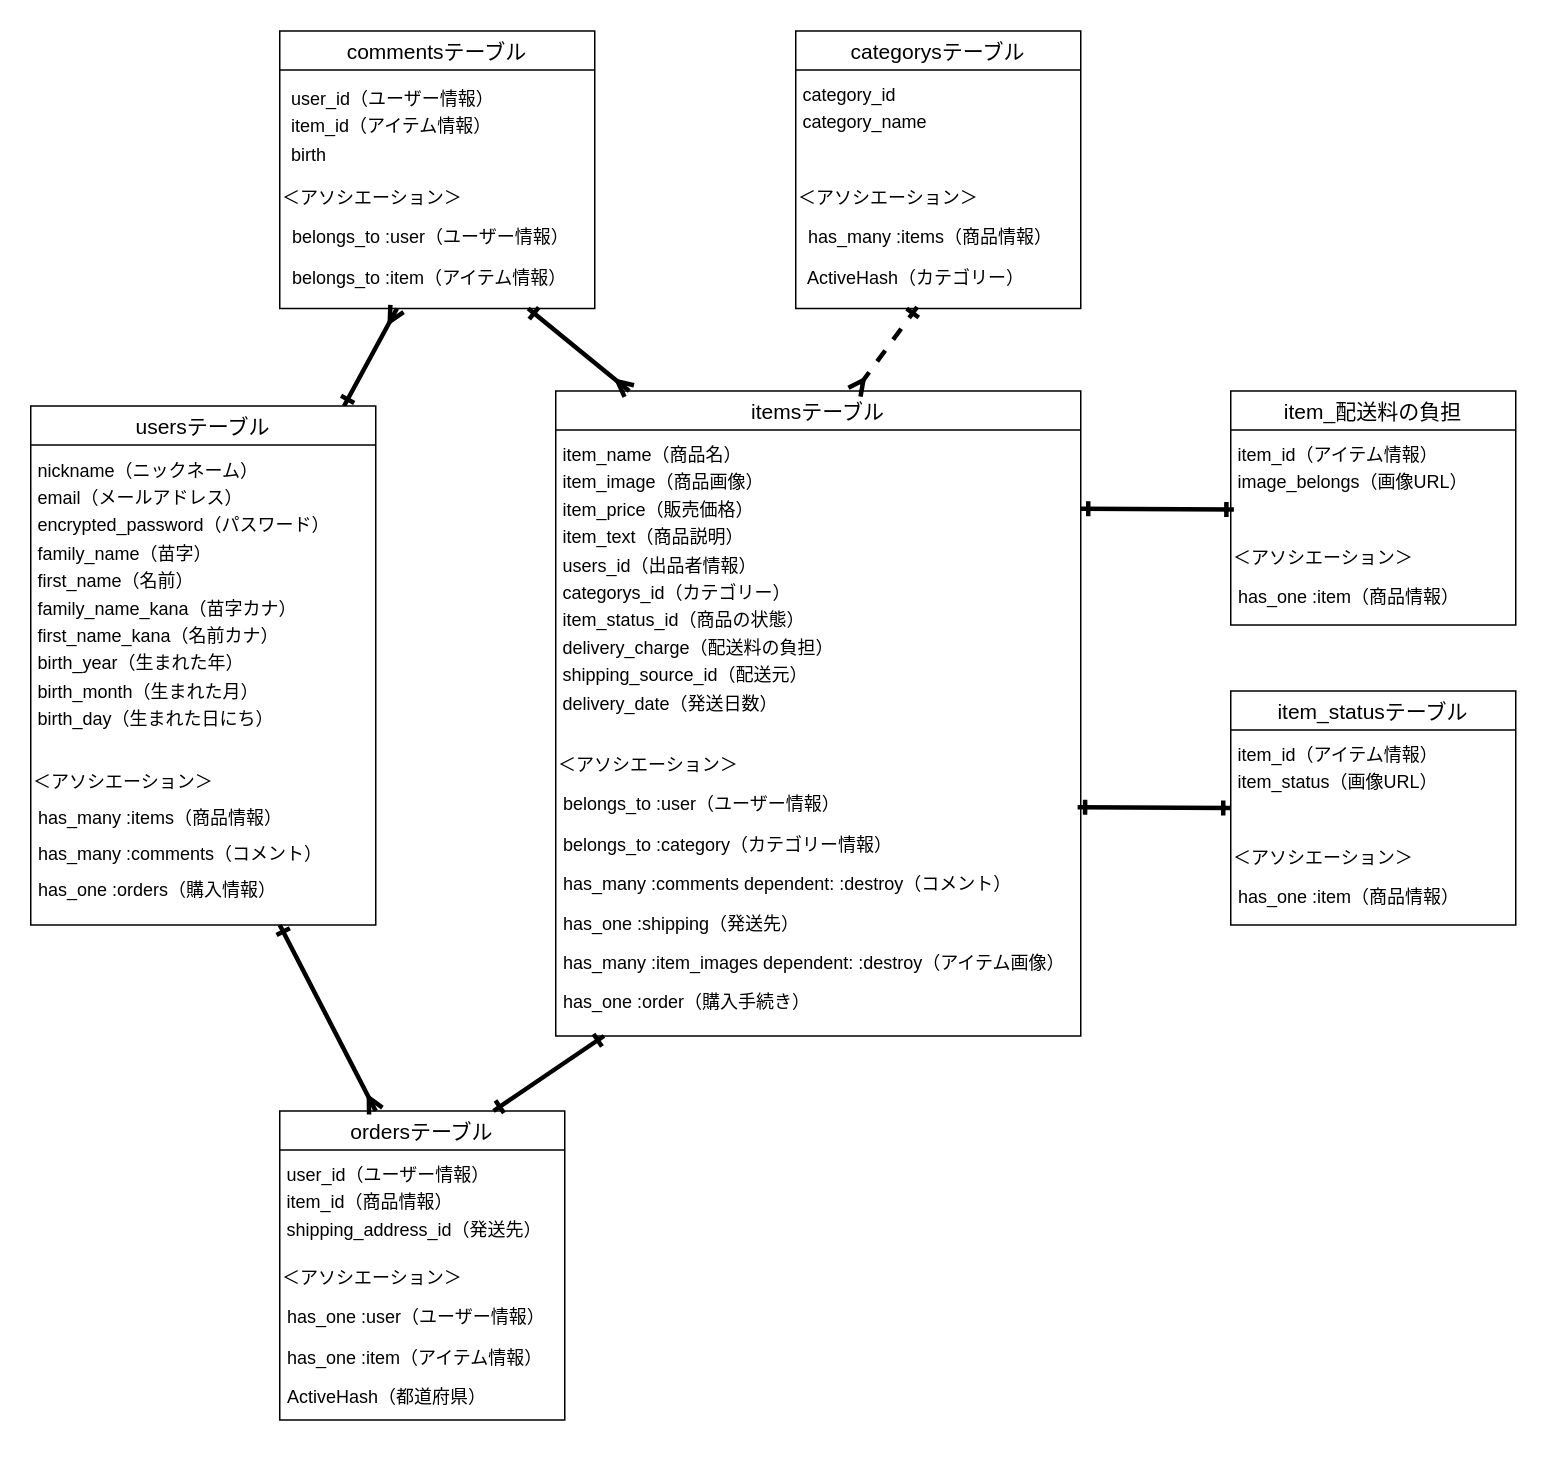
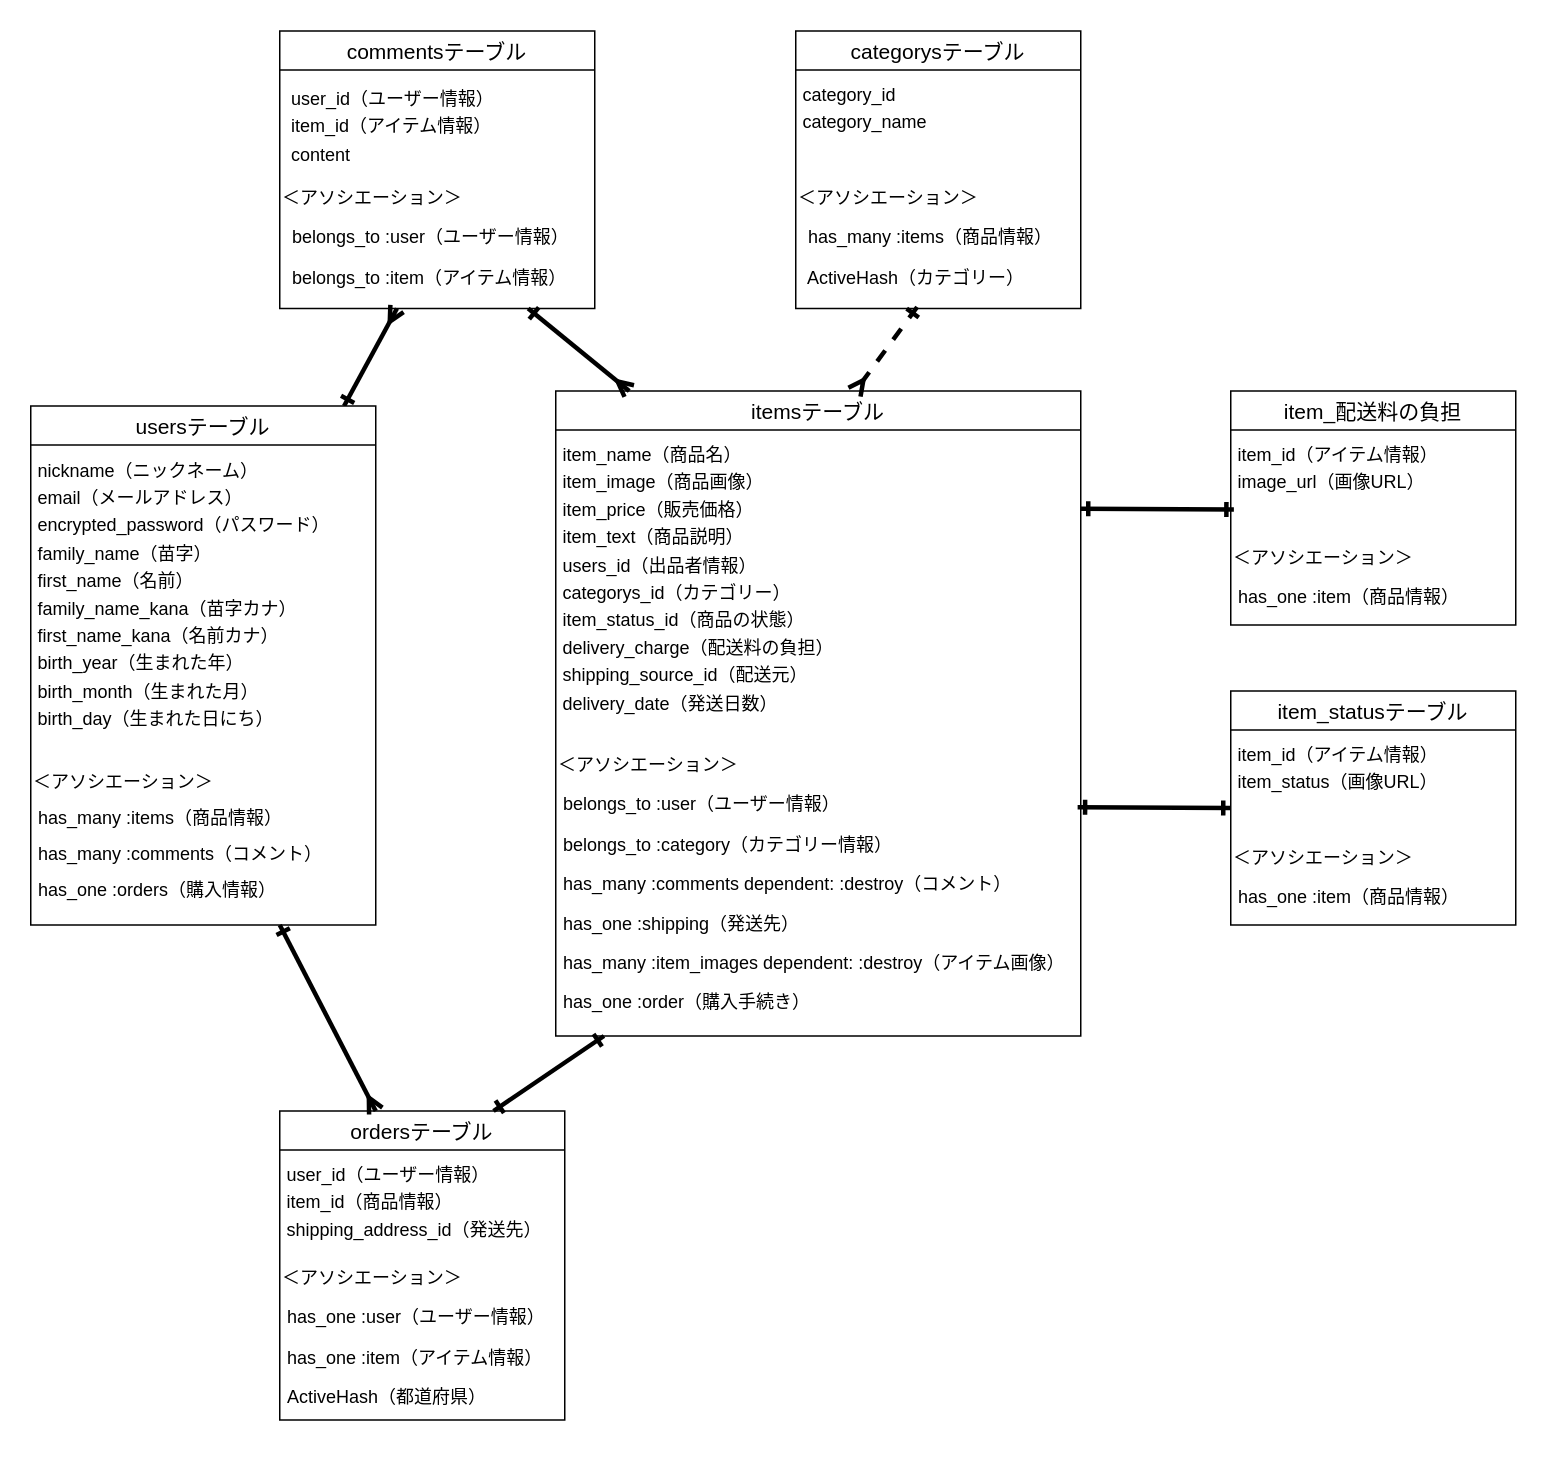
(388, 113) -> (388, 113)
(1346, 462) -> (1336, 462)
